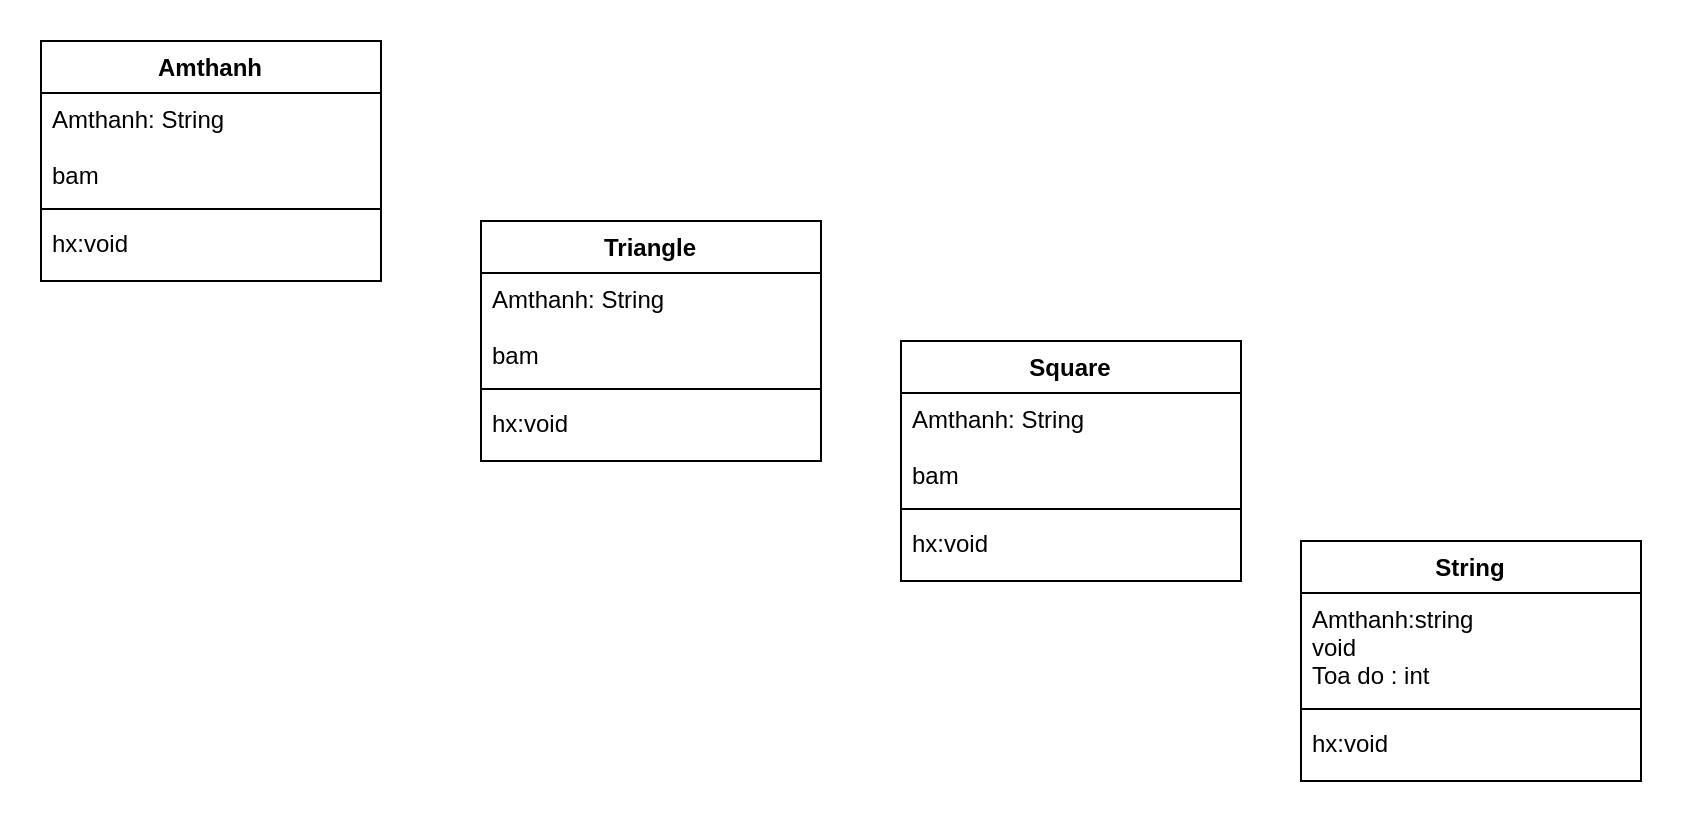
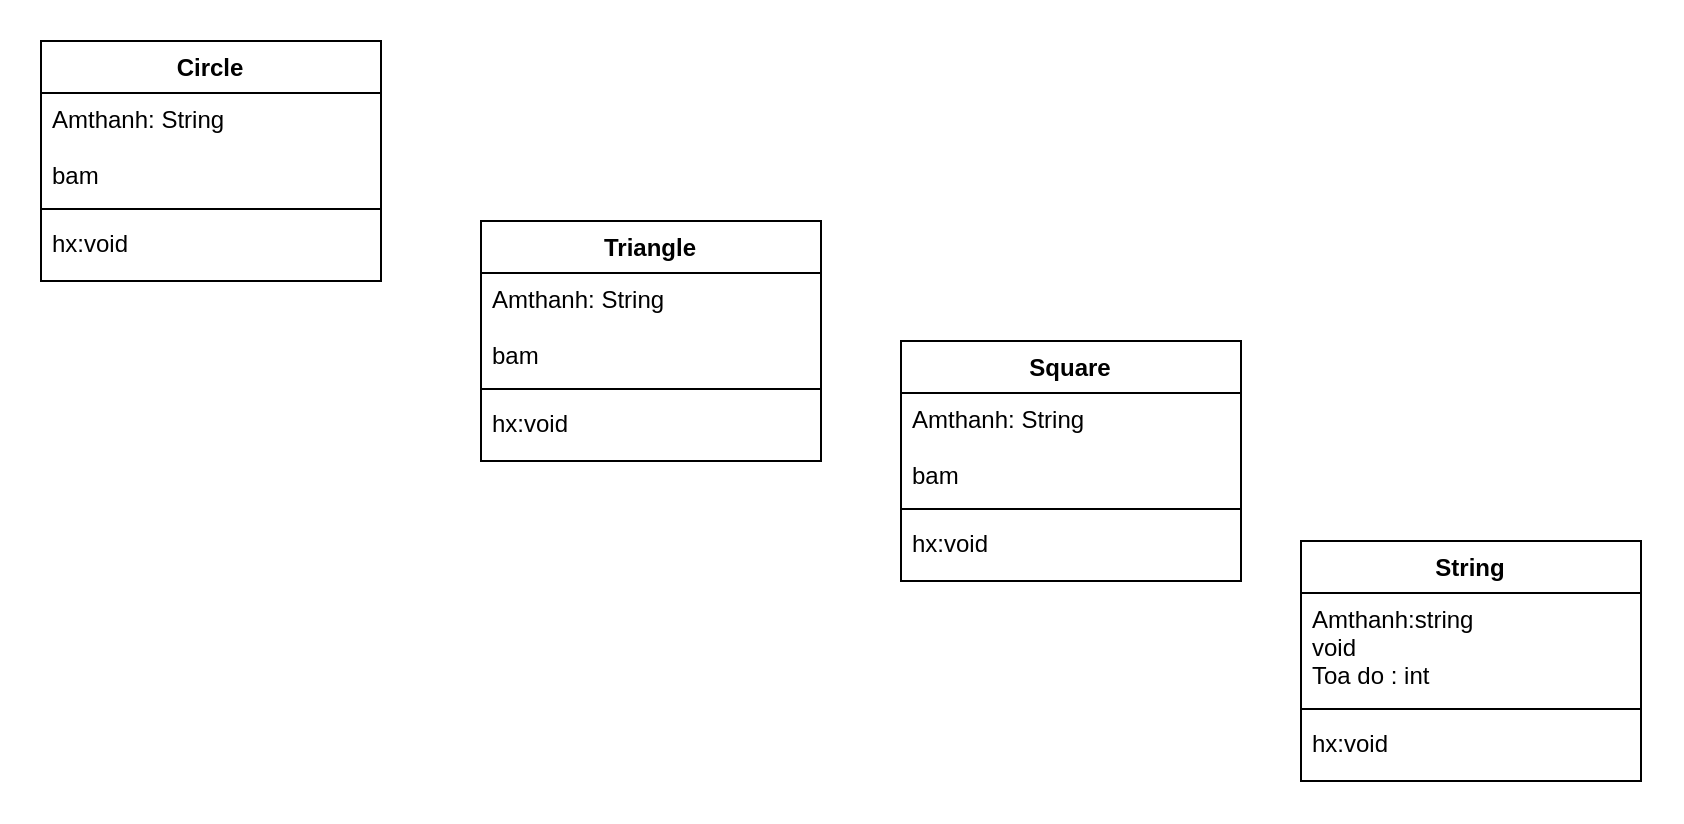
(210, 68) -> (210, 68)
